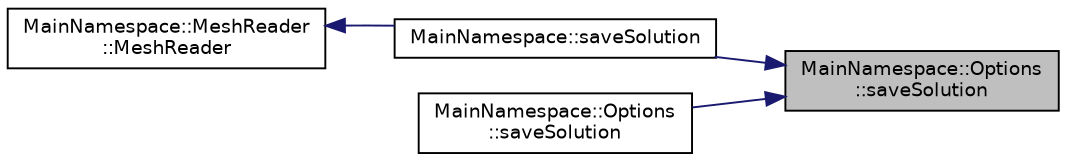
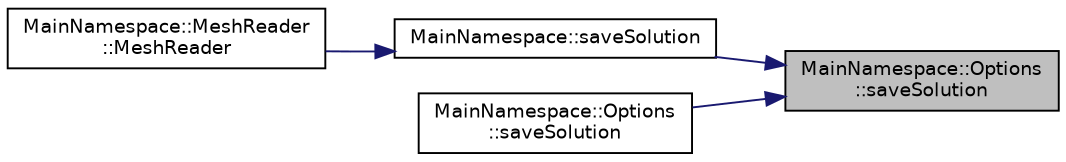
(370, 26) -> (350, 51)
